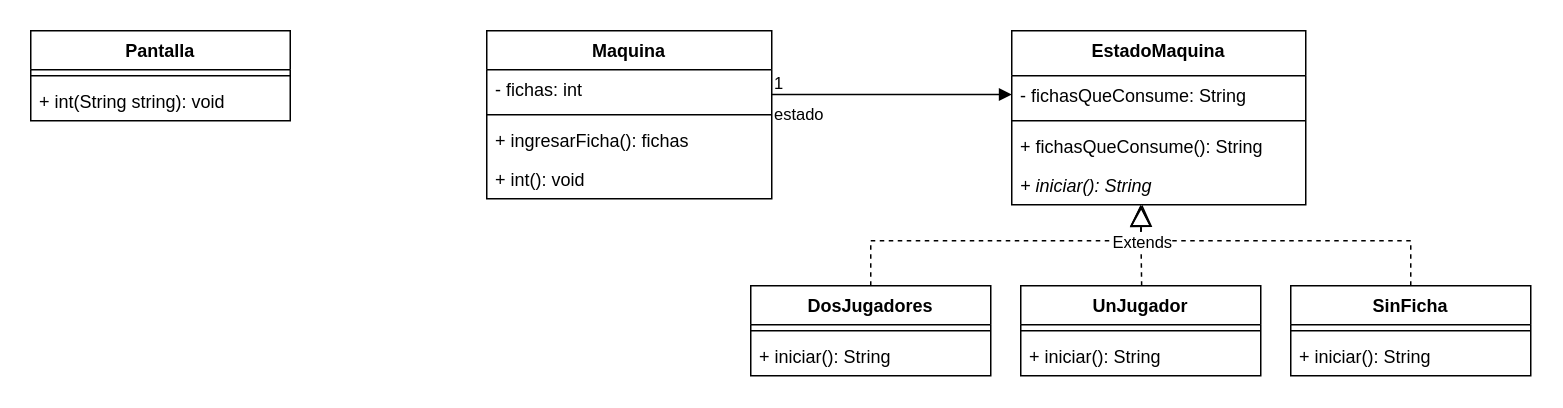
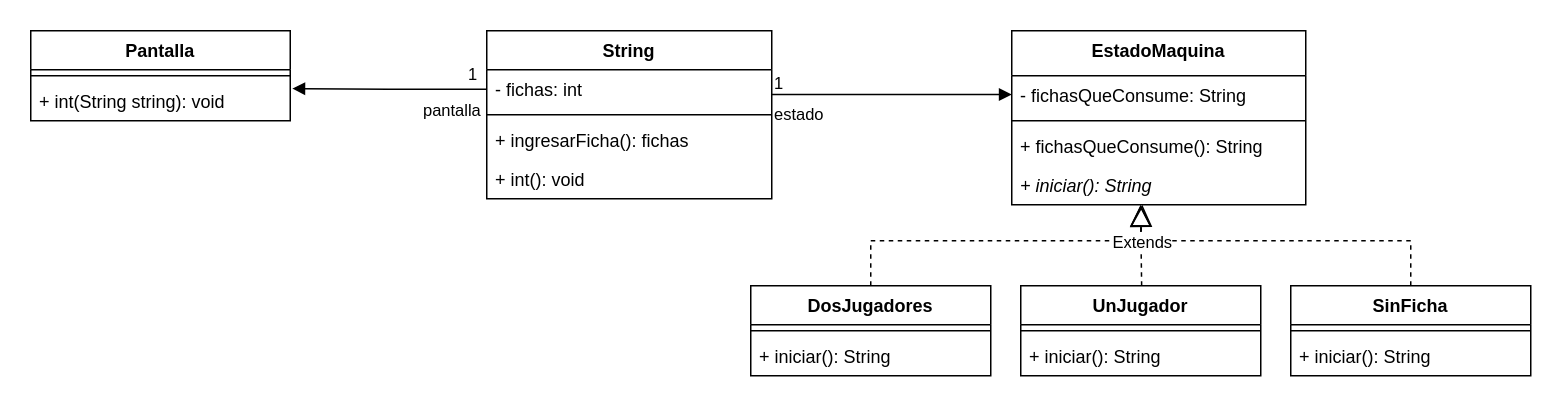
(629, 52) -> (629, 52)
none -> (395, 89)
